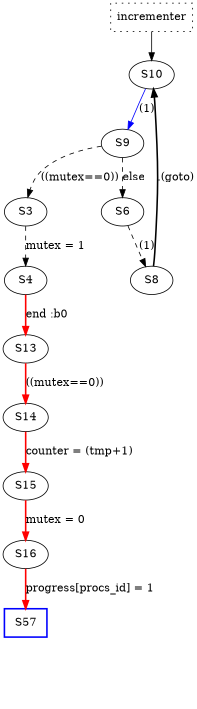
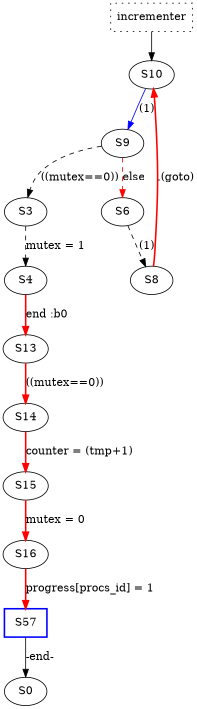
(123, 174) -> (123, 174)
(158, 182) -> (158, 182)
none -> (26, 691)
